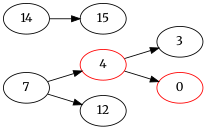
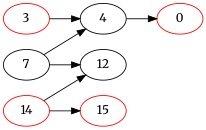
(26, 19) -> (26, 111)
(103, 19) -> (103, 111)
(180, 42) -> (26, 19)
(138, 55) -> (61, 19)
(103, 65) -> (103, 19)
none -> (61, 90)
